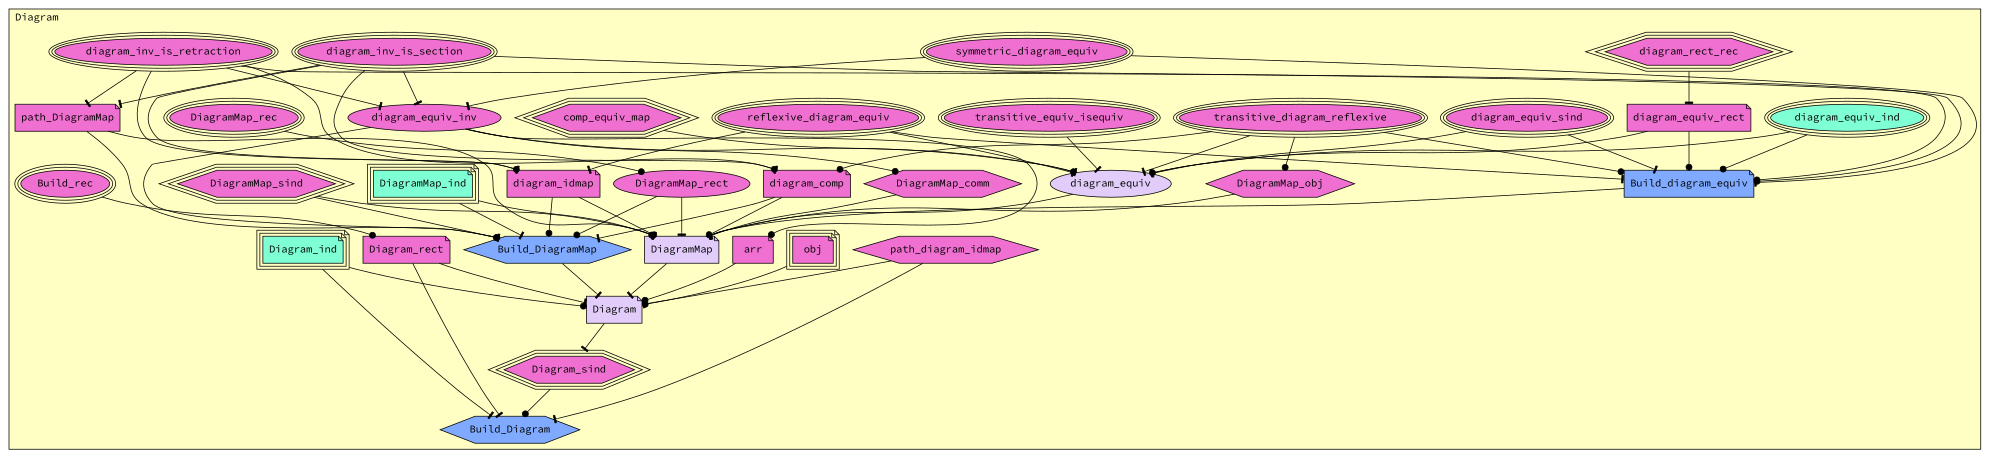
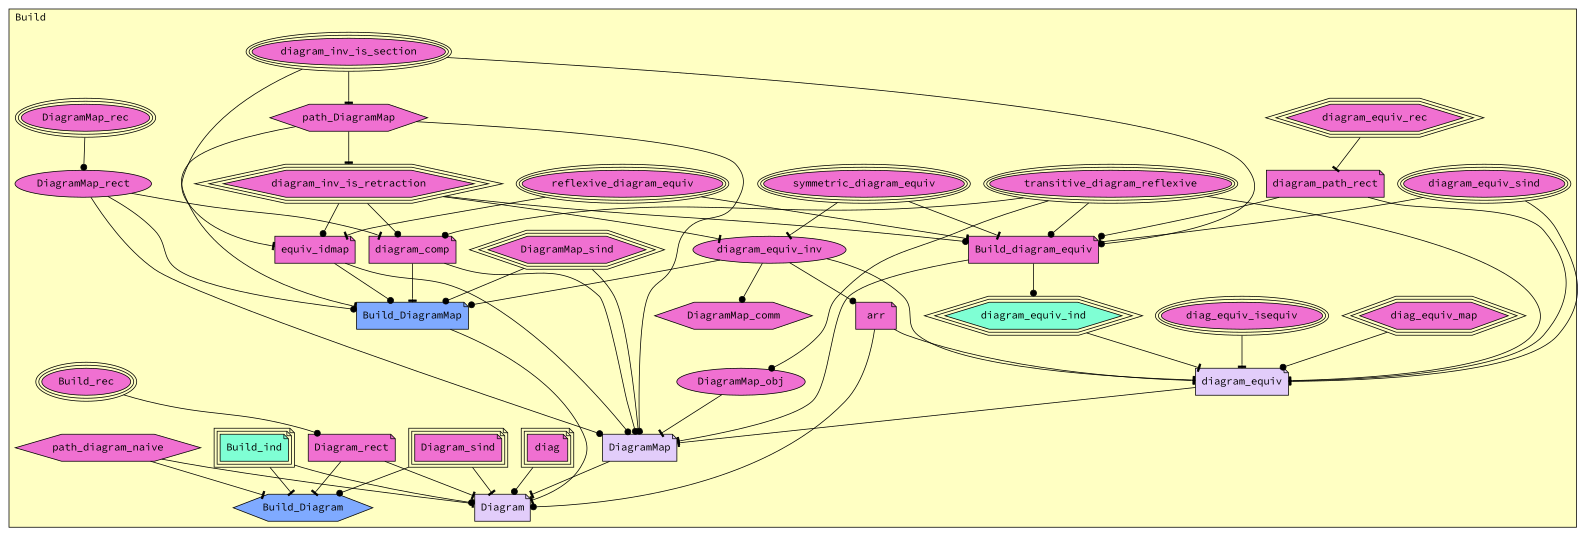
(37, 18) -> (31, 18)
(164, 52) -> (349, 184)
(1689, 52) -> (1375, 118)
(113, 86) -> (349, 146)
(410, 86) -> none
(68, 118) -> (349, 118)
(607, 118) -> (1434, 316)
(1049, 118) -> (1242, 316)
(1689, 118) -> (1325, 184)
(1847, 118) -> (1034, 316)
(980, 151) -> (1041, 367)
(1552, 151) -> (1142, 350)
(1767, 151) -> (1034, 277)
(491, 158) -> (255, 212)
(423, 184) -> none
(554, 184) -> (315, 250)
(1111, 184) -> (1242, 382)
(1280, 184) -> (741, 382)
(1689, 184) -> (1034, 250)
(841, 206) -> none
(682, 215) -> (328, 340)
(303, 250) -> (254, 448)
(548, 250) -> (412, 316)
(813, 250) -> (548, 448)
(946, 250) -> (108, 448)
(595, 335) -> (481, 479)
(569, 370) -> (458, 448)
